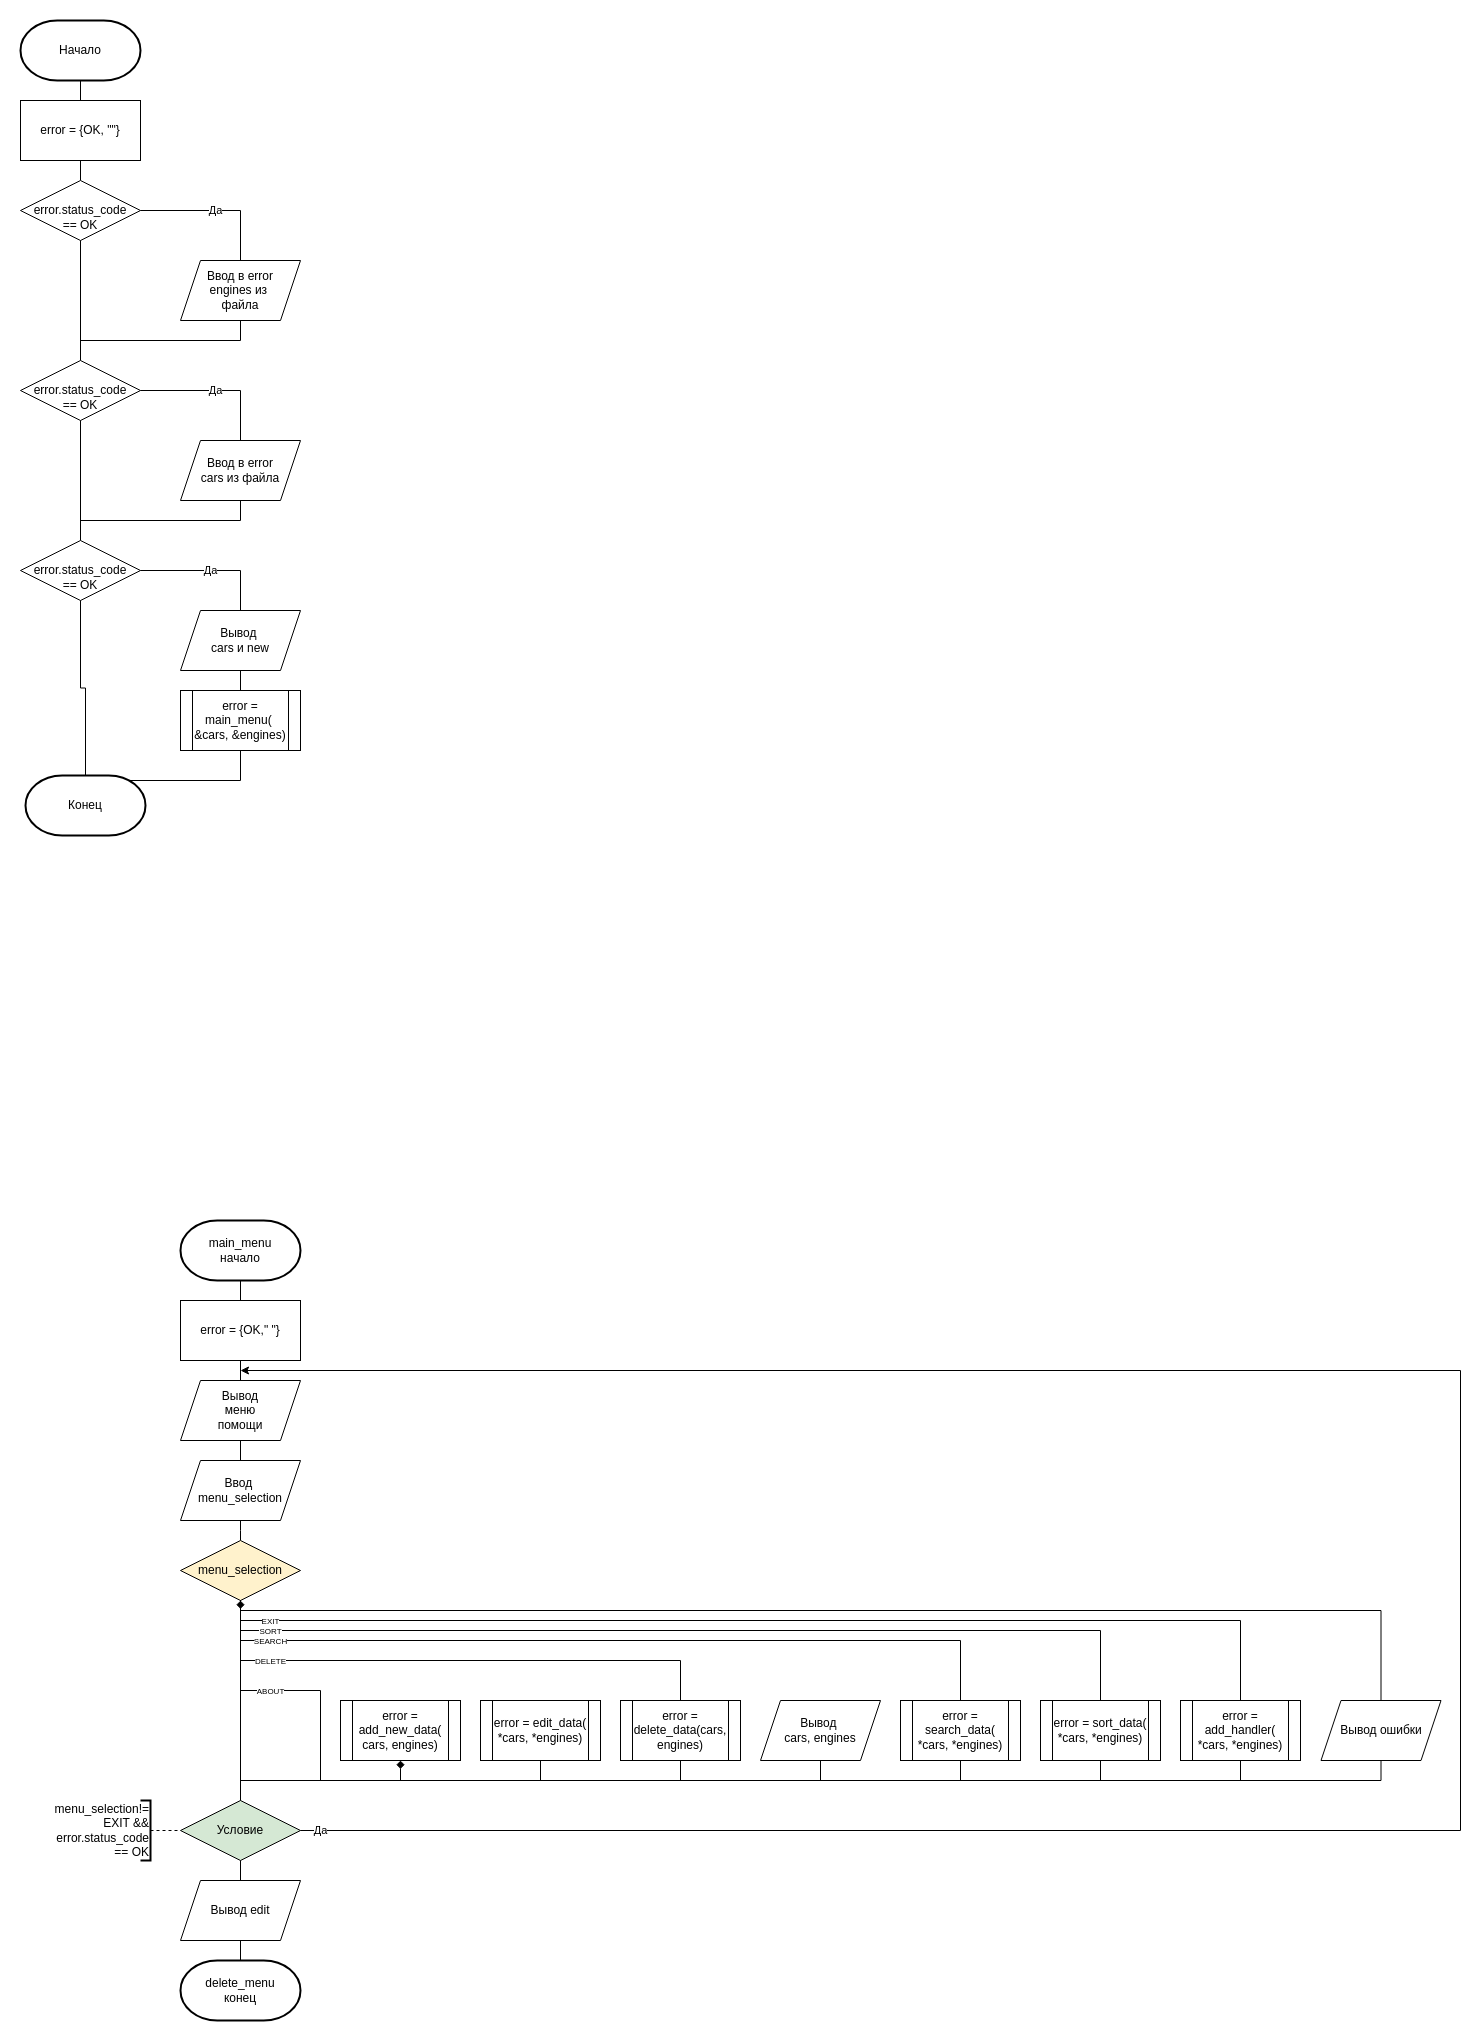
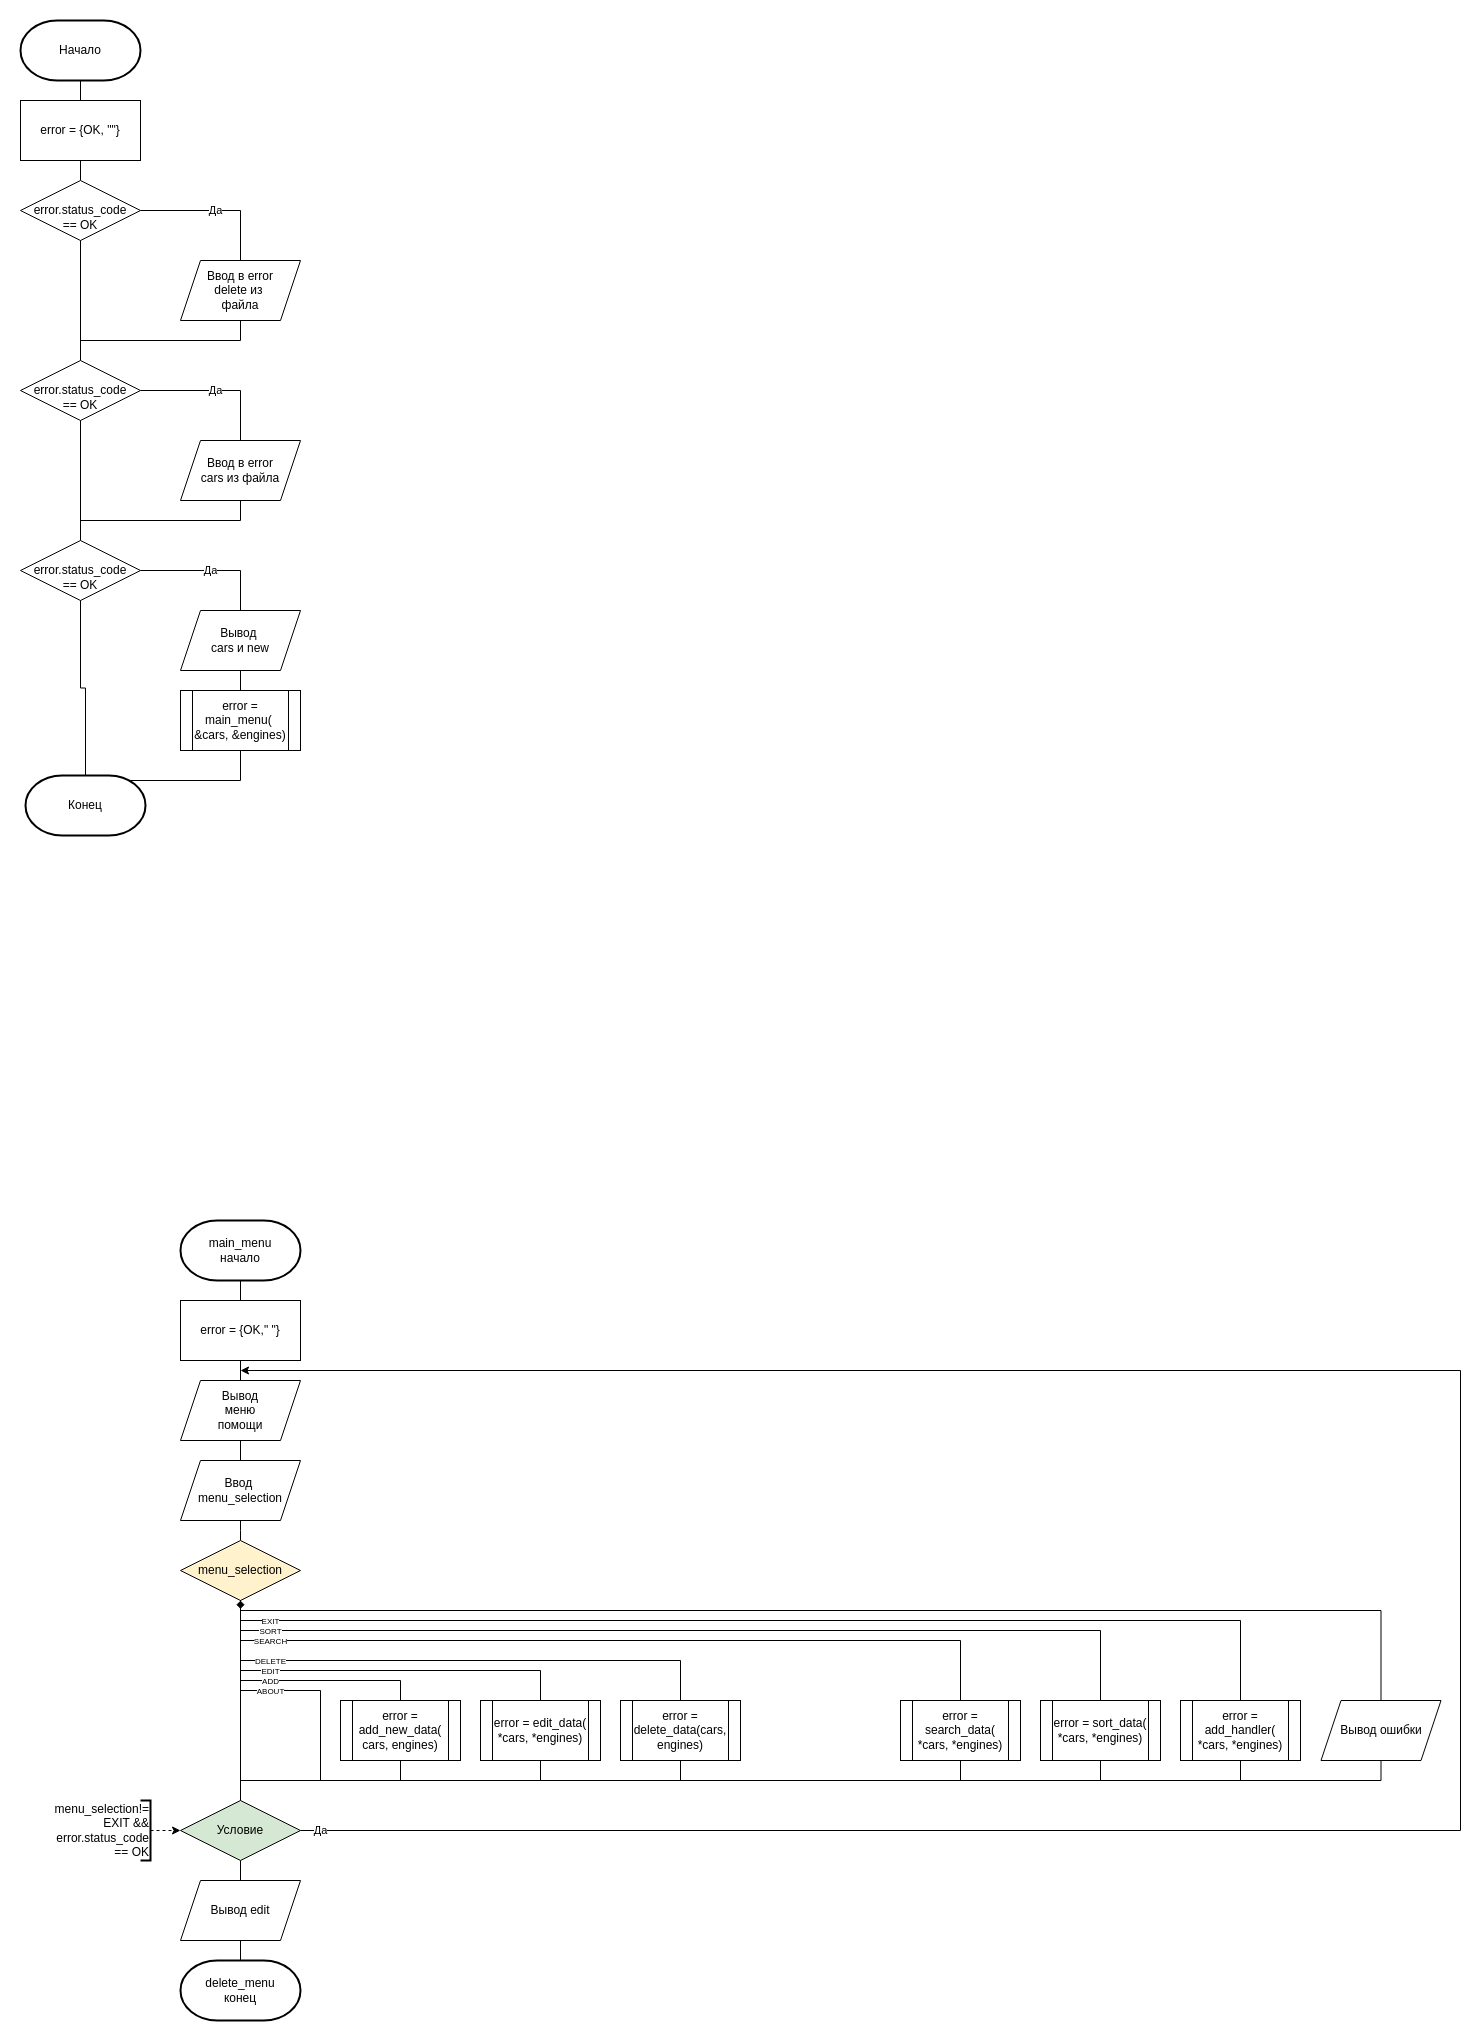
(241, 291) -> (241, 291)
none -> (407, 1671)
none -> (332, 1681)
(821, 1731) -> none
(401, 1769) -> (401, 1765)
(821, 1770) -> none
(176, 1831) -> (172, 1831)
